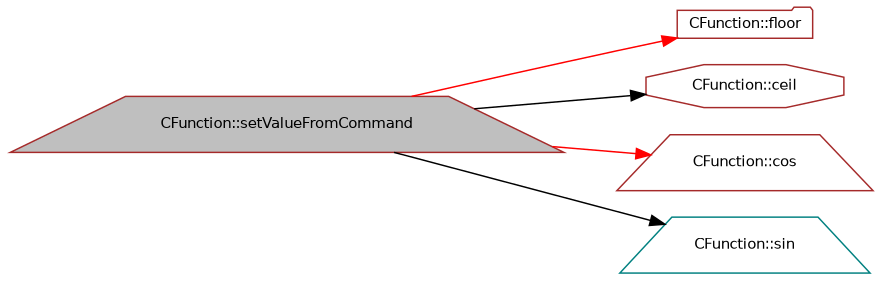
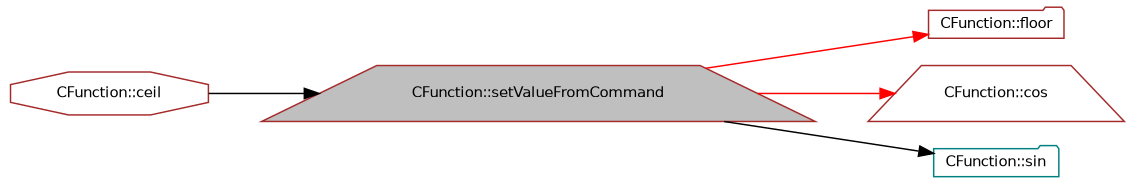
(552, 102) -> (256, 93)
(745, 245) -> (996, 163)
